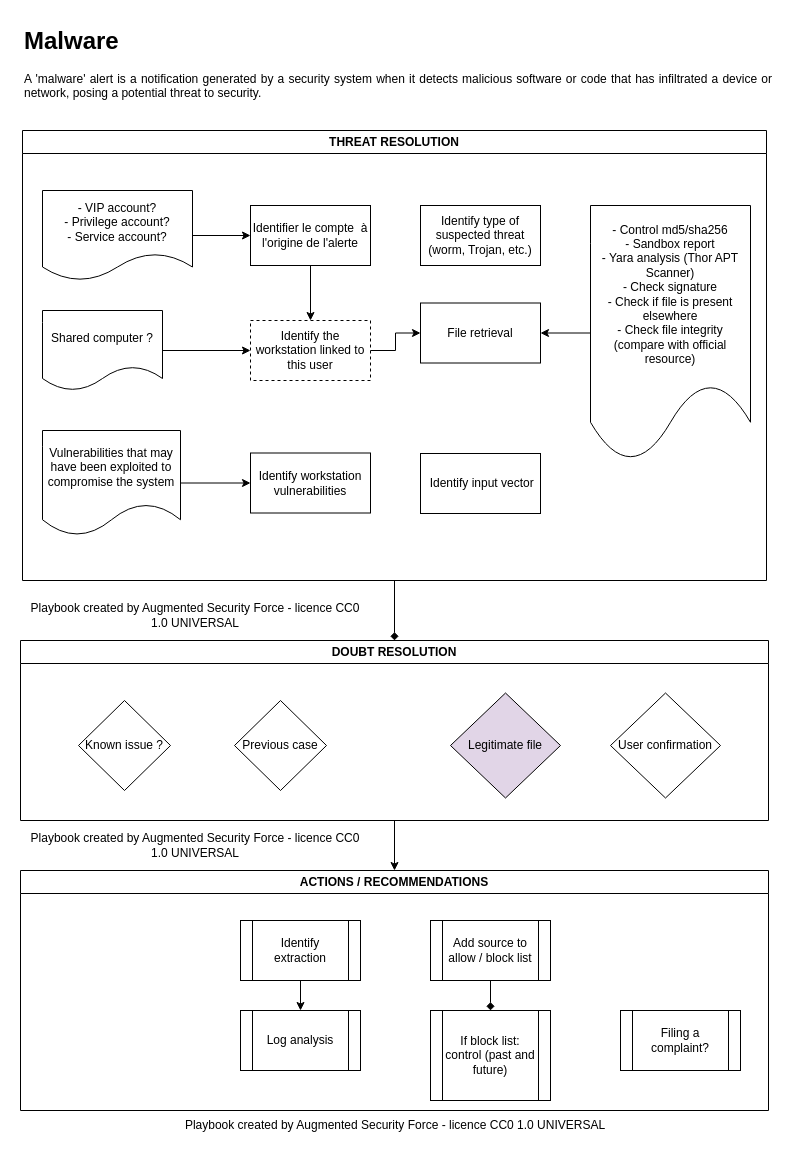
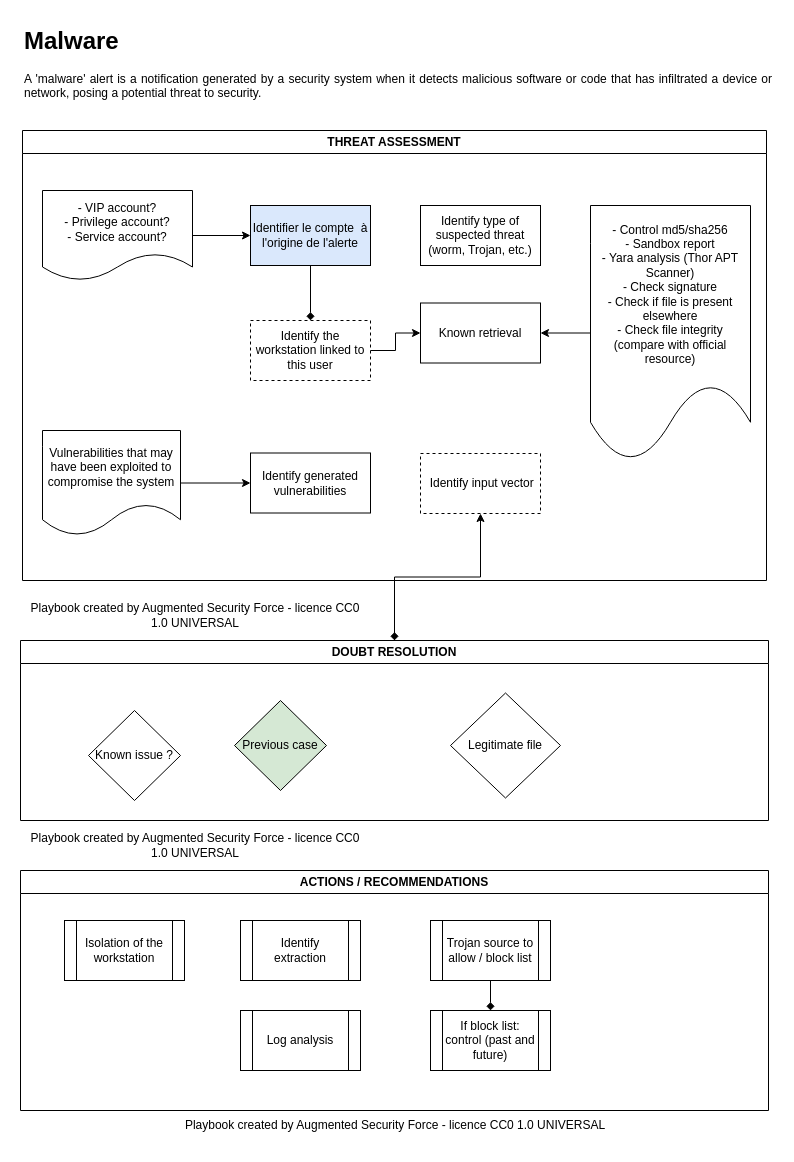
(395, 143) -> (395, 143)
(311, 236) -> (311, 236)
(311, 312) -> (311, 312)
(481, 334) -> (481, 334)
(103, 351) -> none
(203, 351) -> none
(311, 484) -> (311, 484)
(481, 484) -> (481, 484)
(125, 746) -> (135, 756)
(281, 746) -> (281, 746)
(506, 746) -> (506, 746)
(666, 746) -> none
(395, 843) -> (466, 577)
none -> (125, 951)
(491, 951) -> (491, 951)
(301, 1000) -> none
(681, 1041) -> none
(491, 1056) -> (491, 1041)
